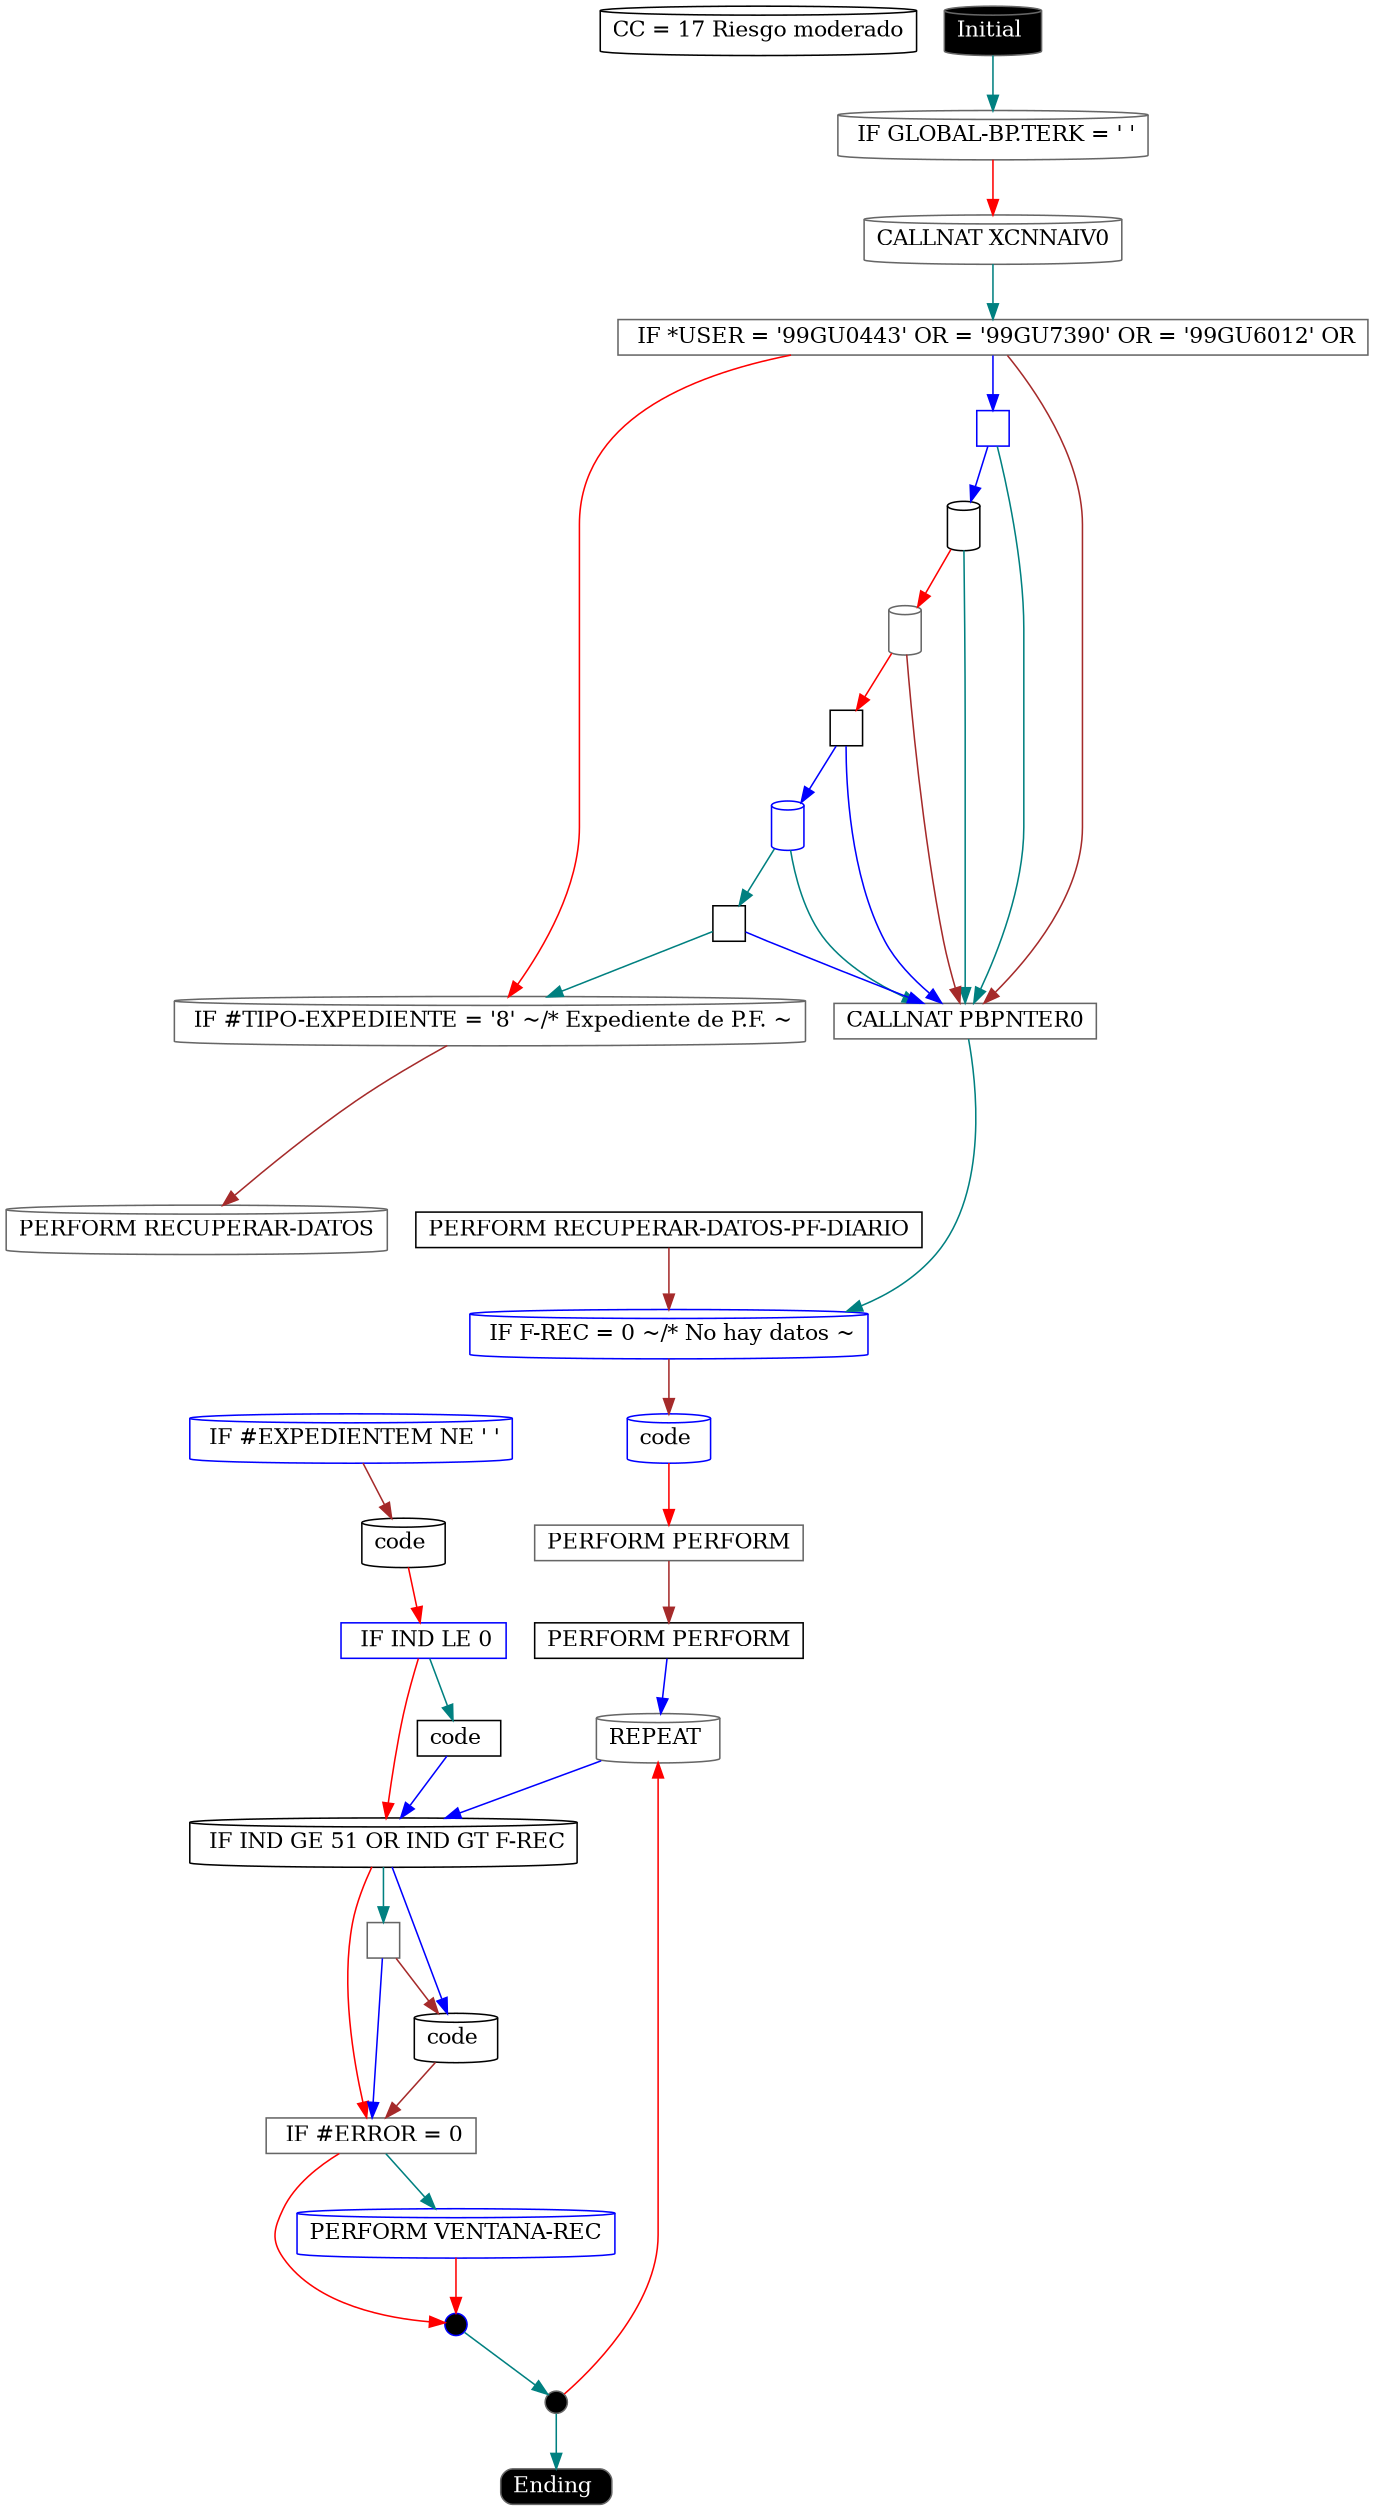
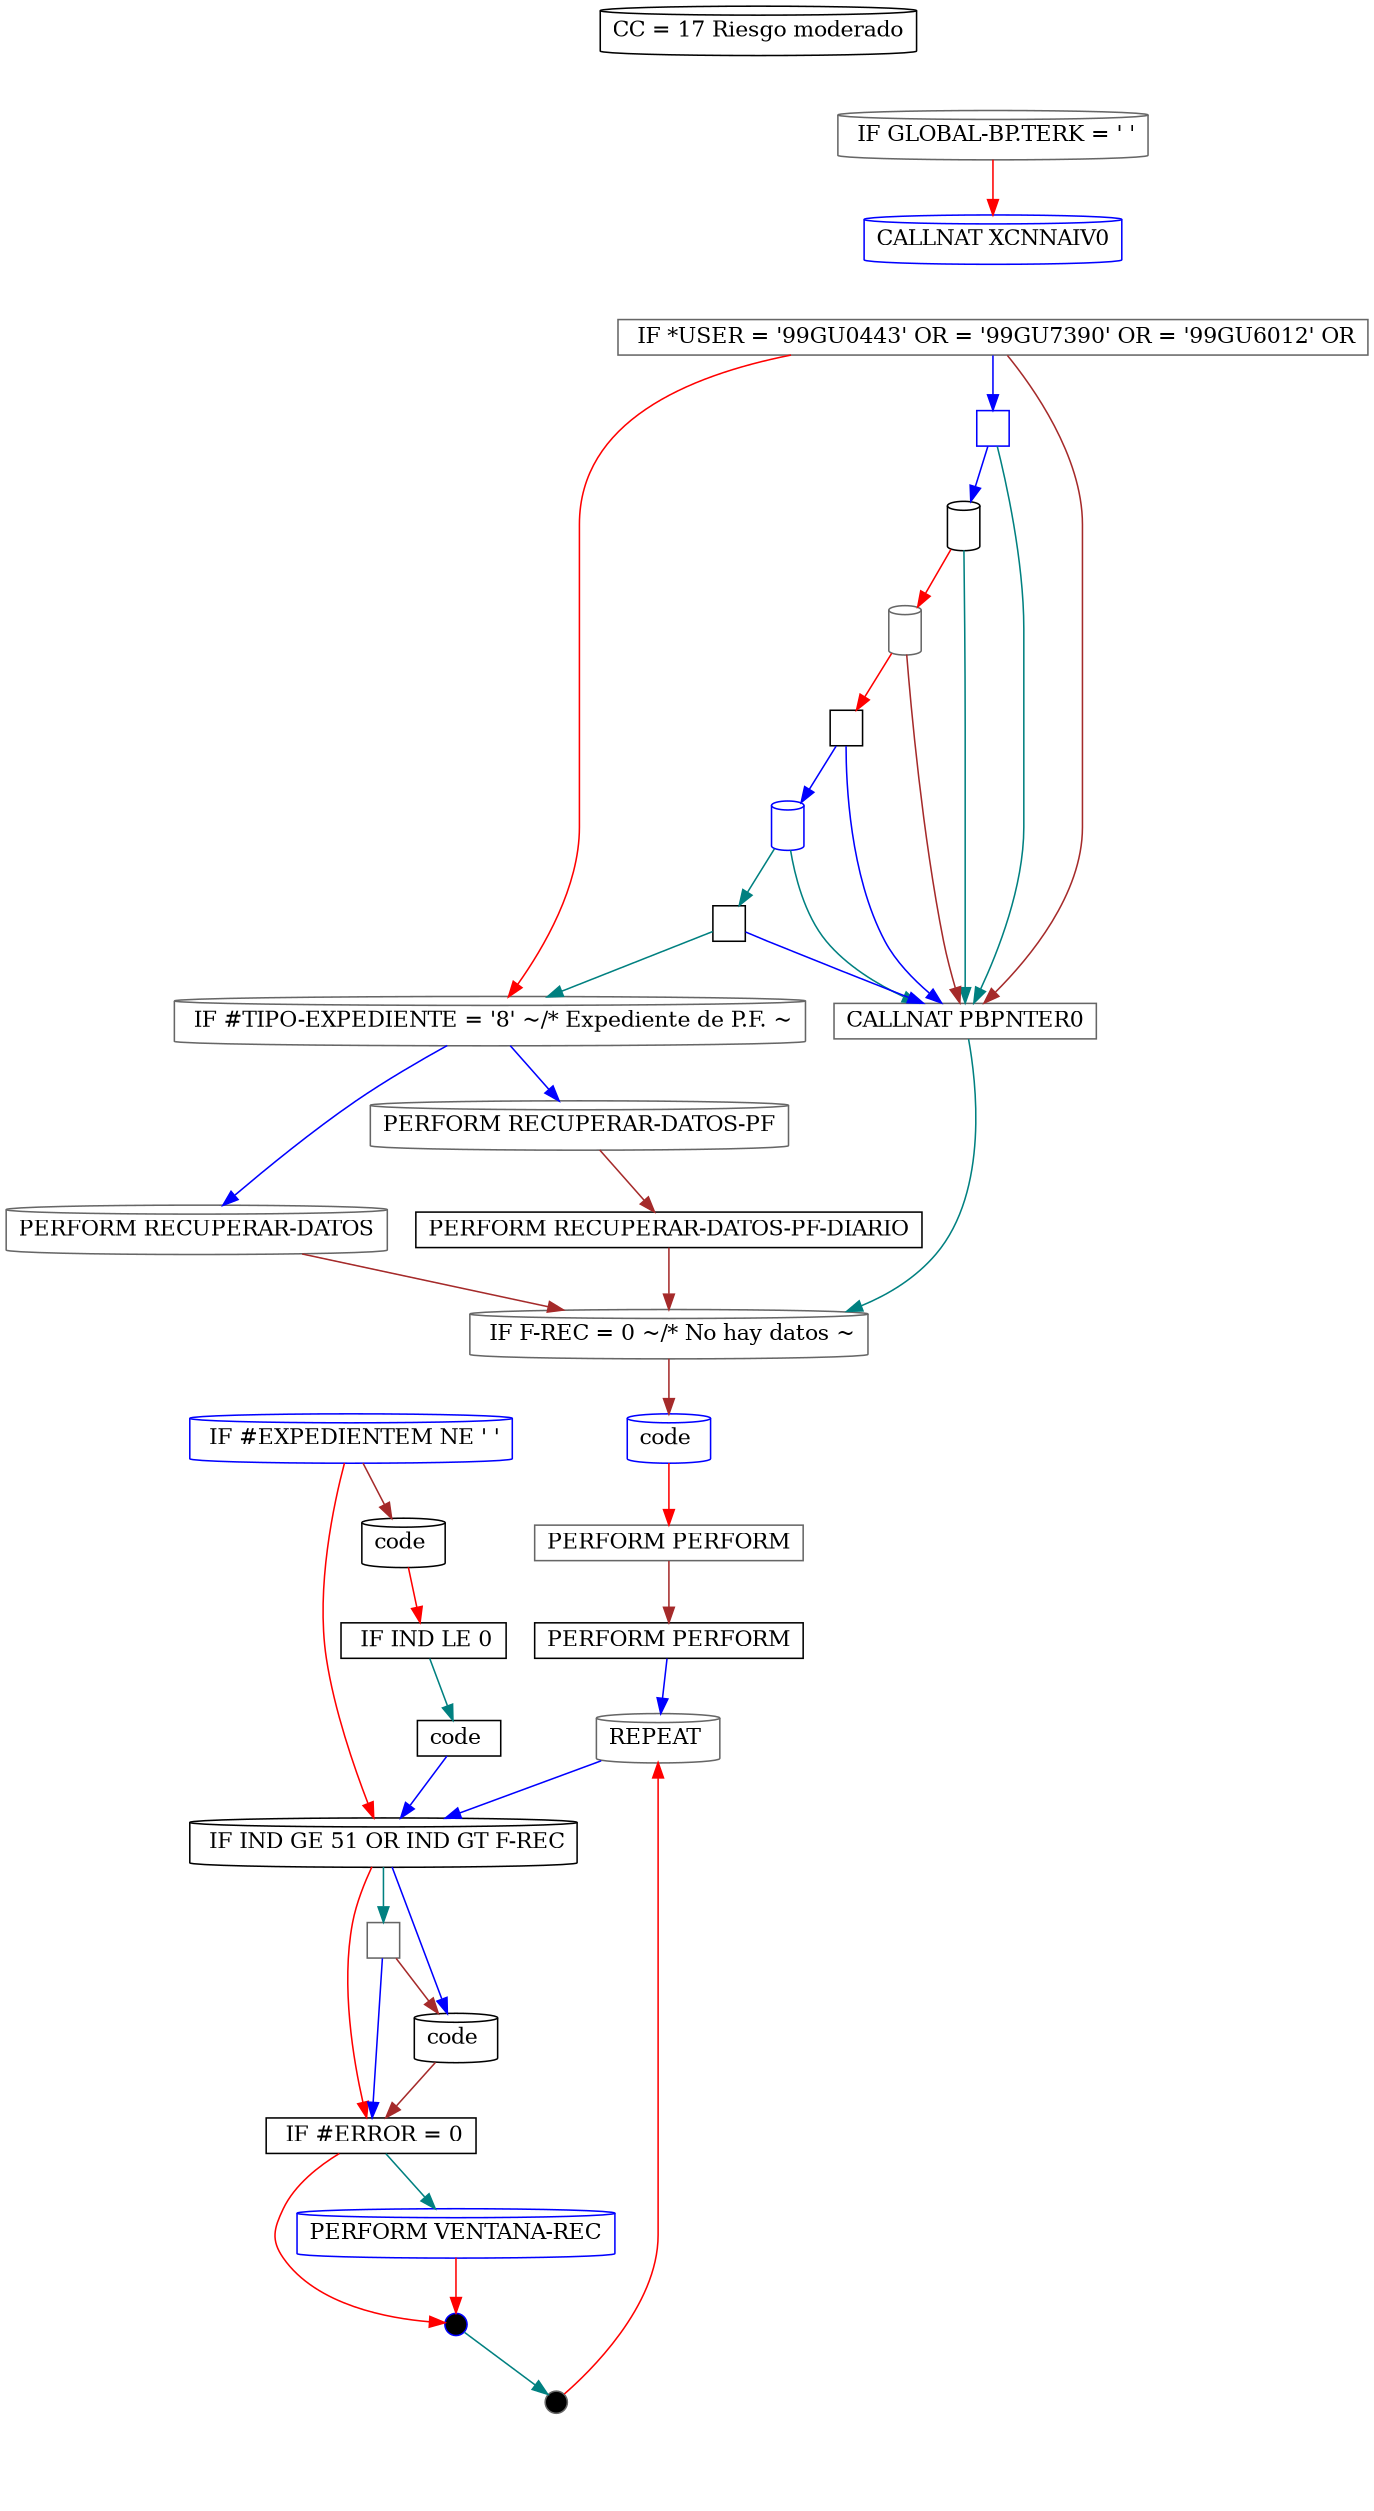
(993, 31) -> none
(993, 240) -> (993, 240)
(993, 284) -> none
(337, 1114) -> (337, 1114)
none -> (579, 1125)
none -> (425, 1280)
(669, 1334) -> (669, 1334)
(424, 1641) -> (424, 1641)
(400, 1730) -> (324, 1635)
(371, 2136) -> (371, 2136)
(556, 2487) -> none
